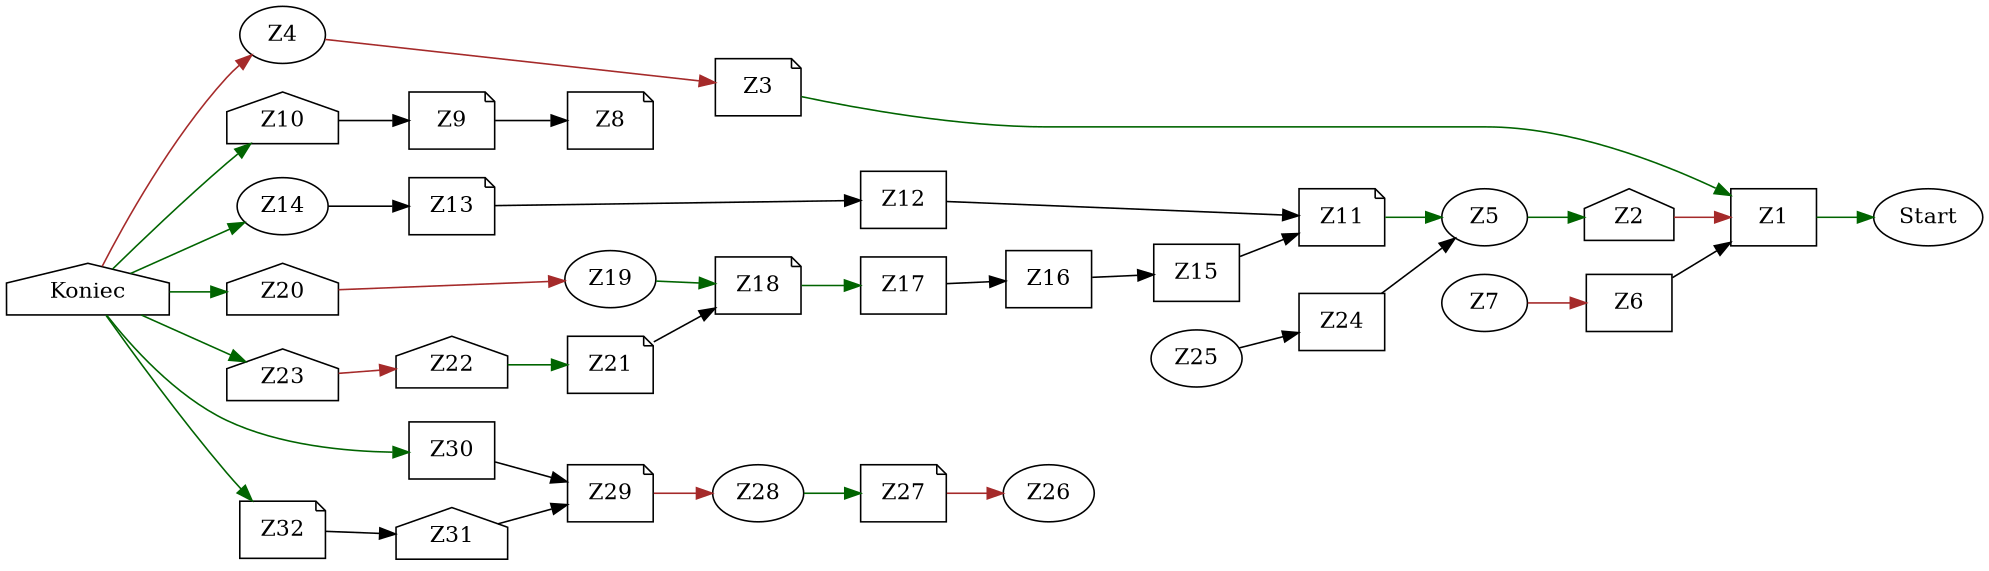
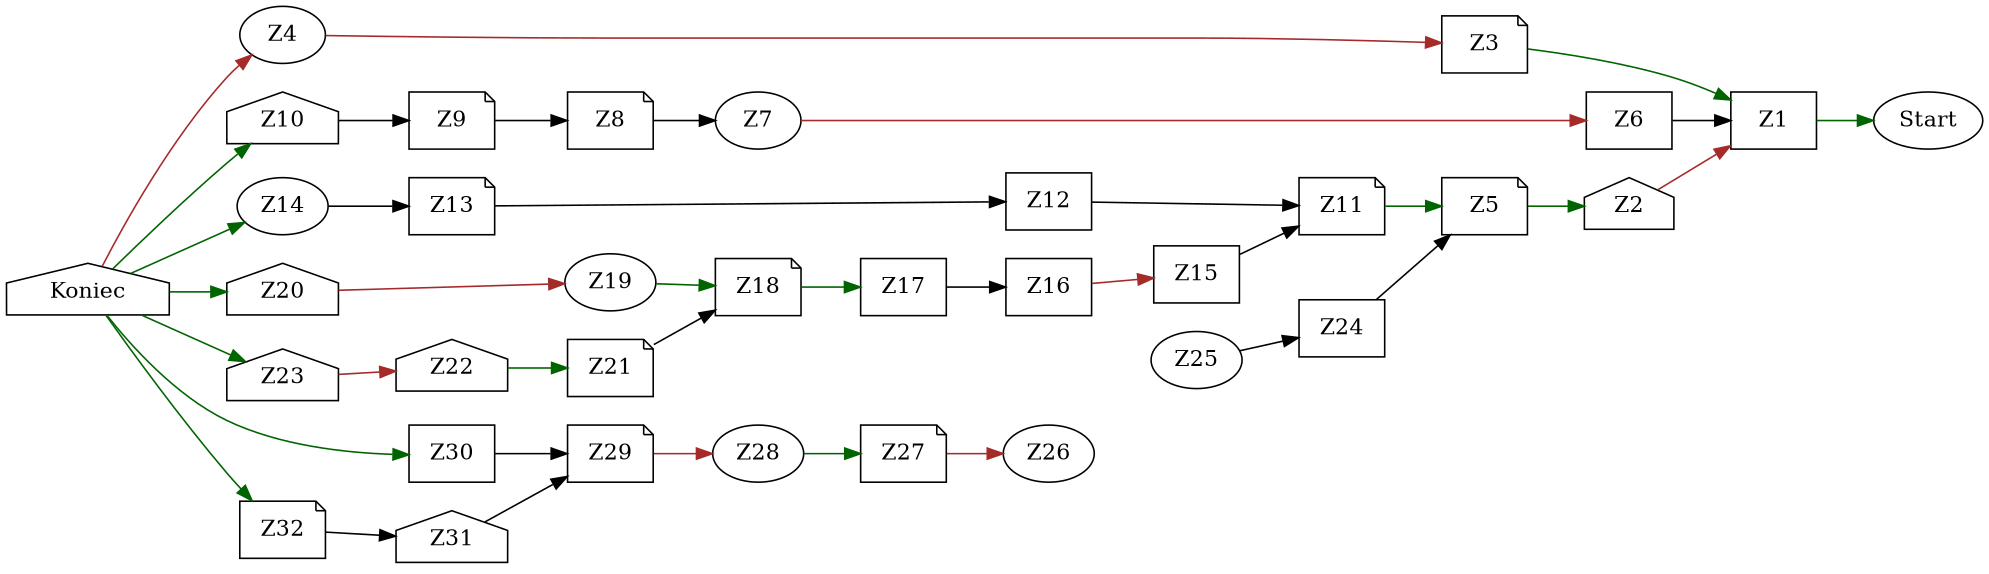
none -> (677, 121)
(1485, 217) -> (1485, 206)
(1115, 276) -> (1115, 281)
